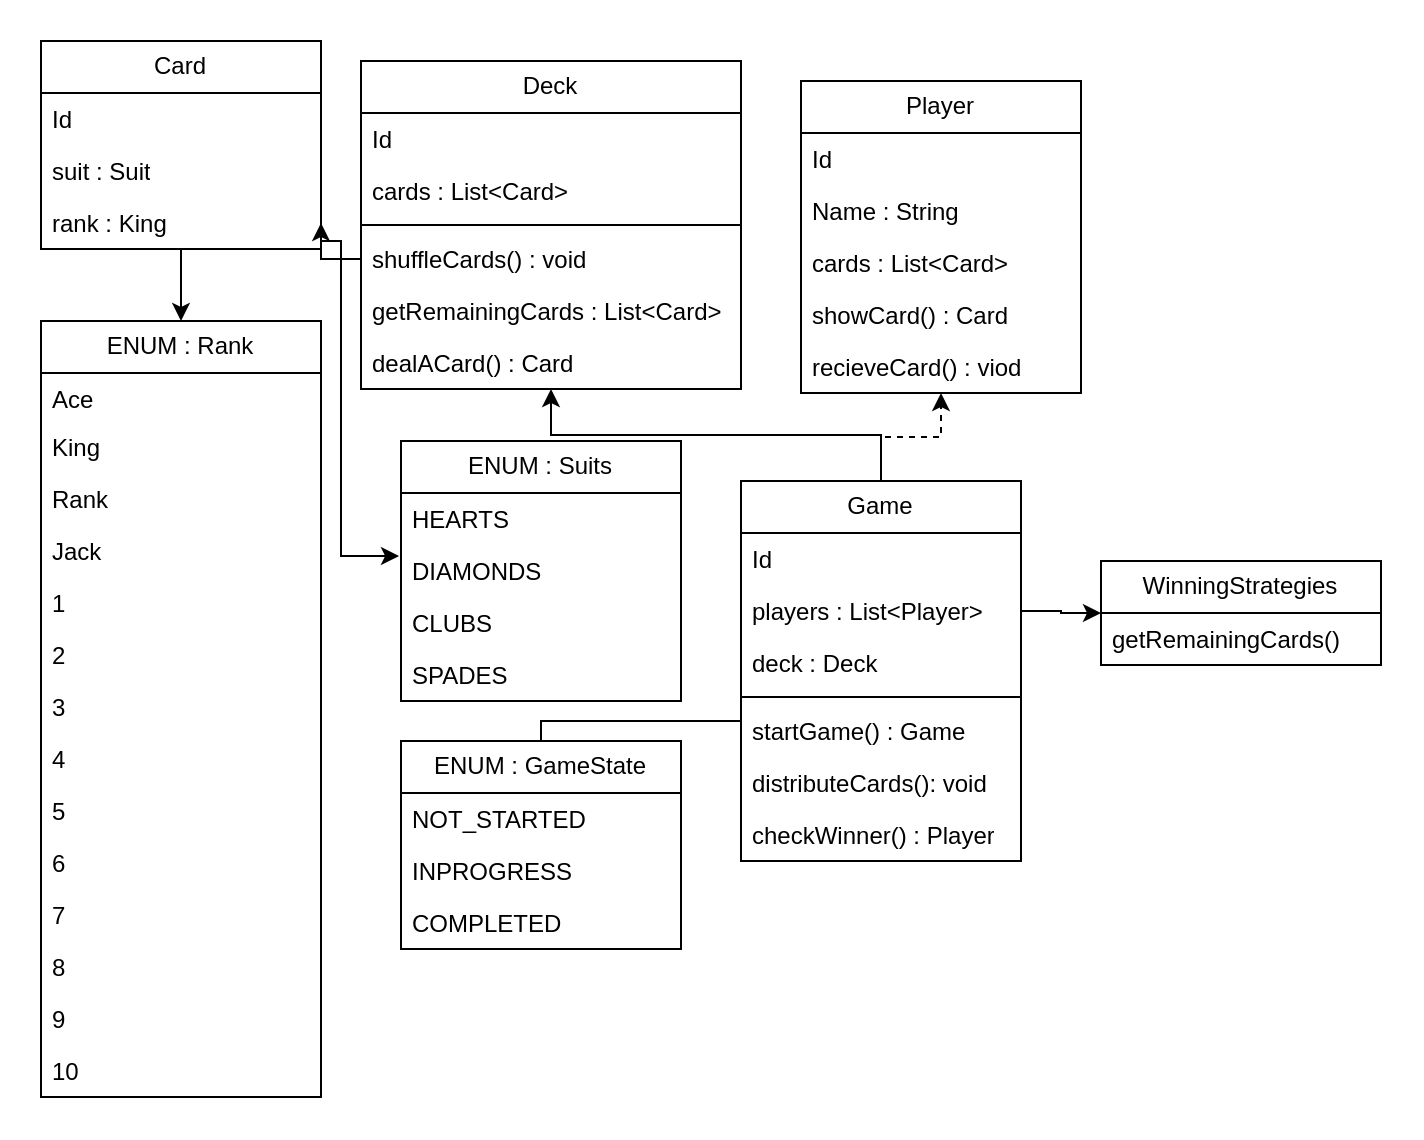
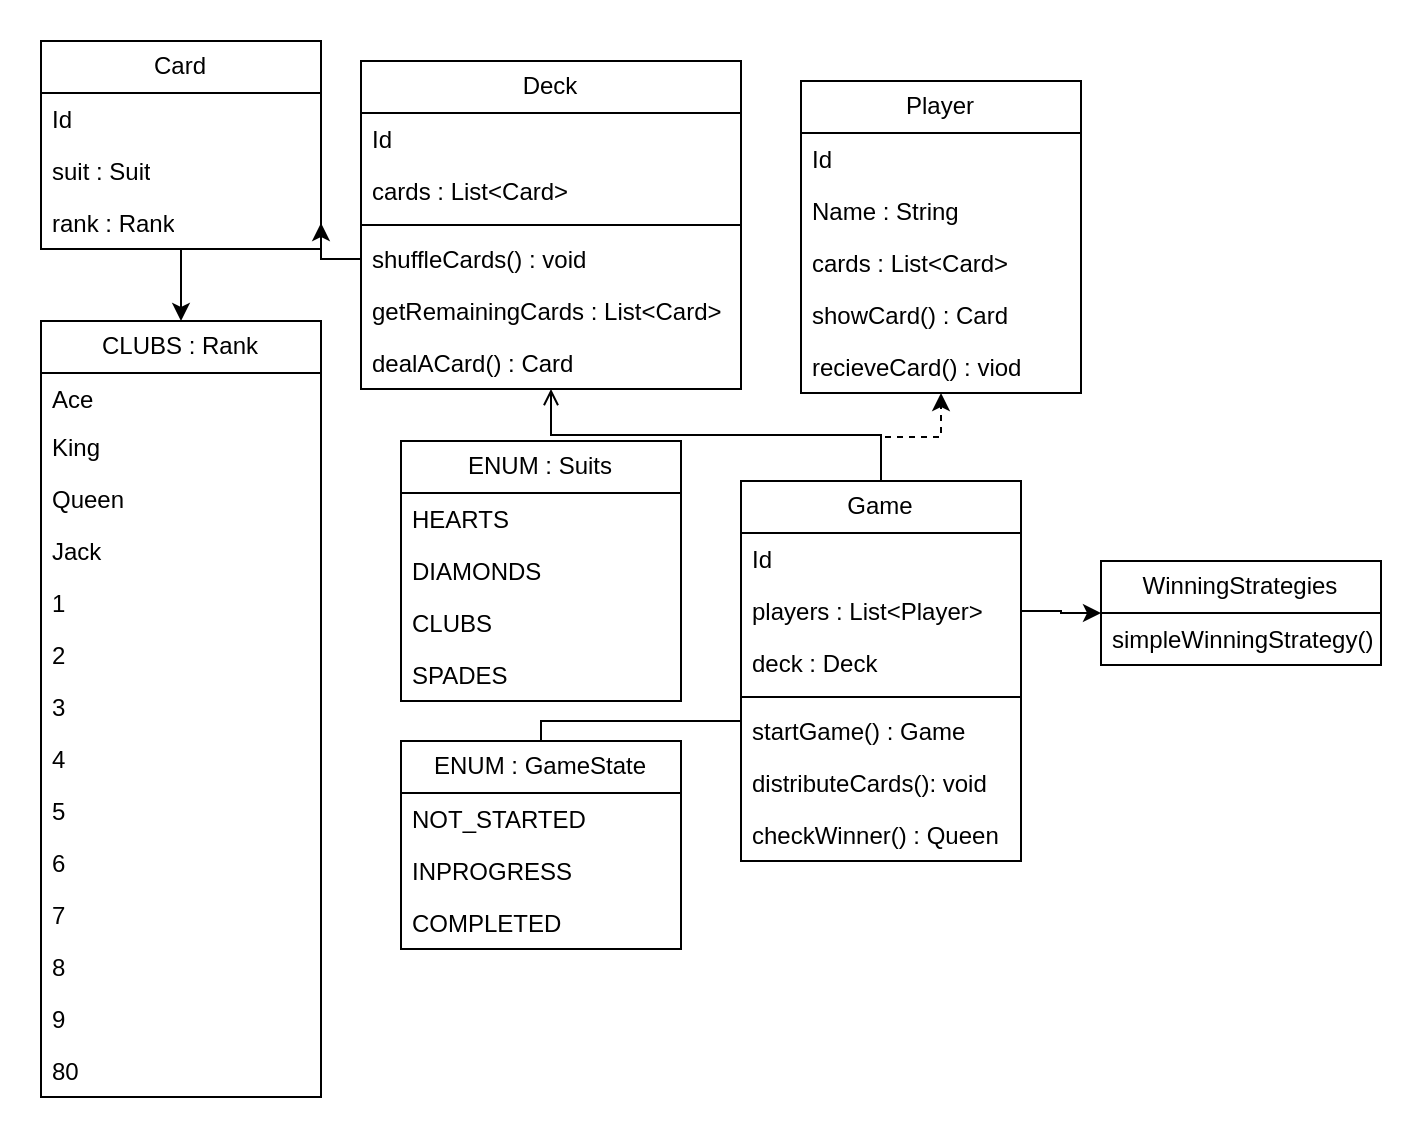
(114, 225) -> (118, 225)
(181, 347) -> (181, 347)
(551, 404) -> (551, 401)
(341, 412) -> none
(80, 501) -> (87, 501)
(1234, 641) -> (1243, 656)
(883, 852) -> (882, 837)
(66, 1073) -> (66, 1073)
